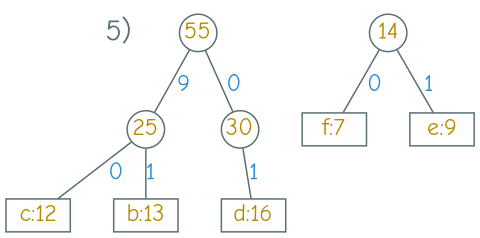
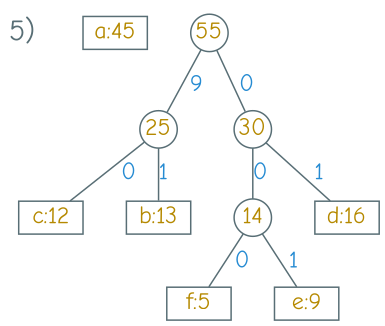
none -> (115, 33)
(334, 129) -> (199, 304)
none -> (253, 174)
